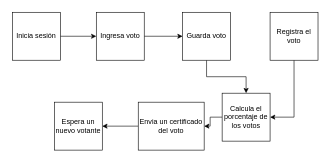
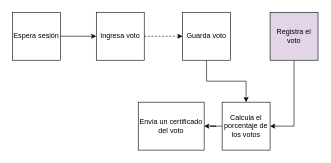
(36, 36) -> (36, 36)
(161, 36) -> (161, 36)
(294, 36) -> (294, 36)
(246, 117) -> (246, 126)
(78, 126) -> none
(107, 126) -> none
